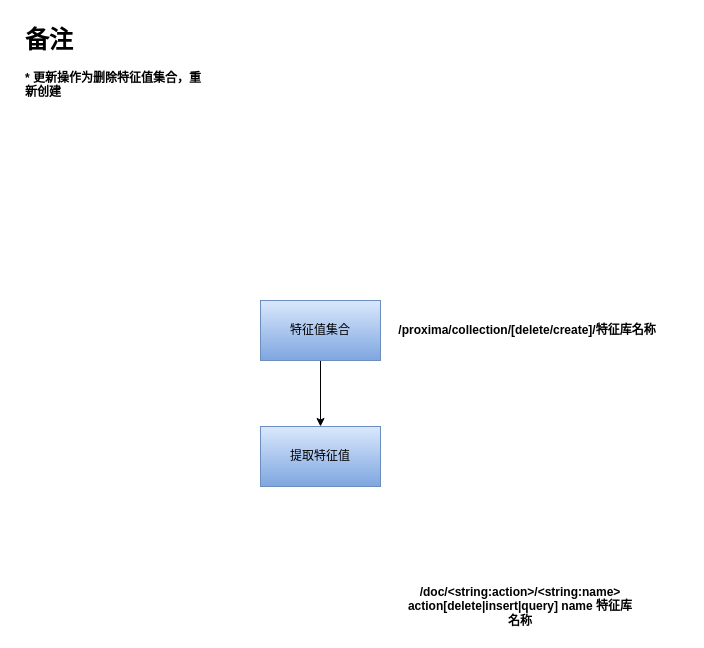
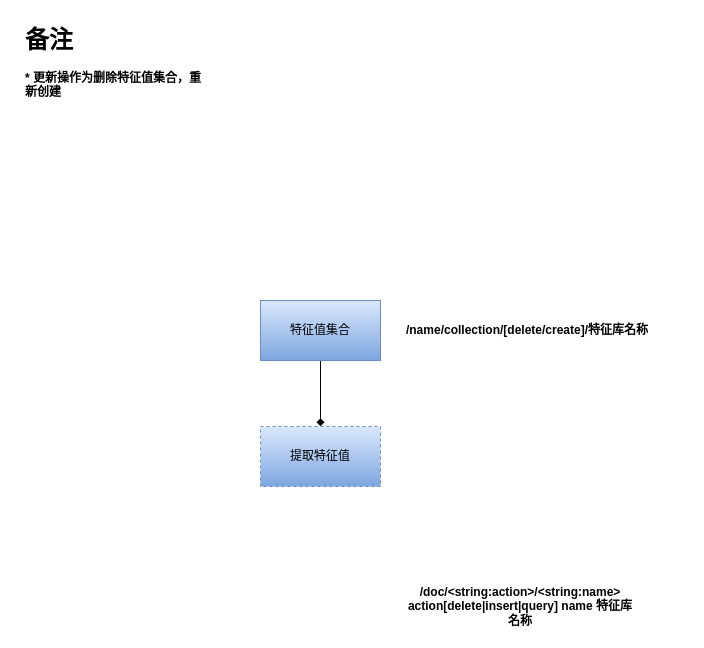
(528, 331) -> (528, 331)
(321, 418) -> (321, 418)
(321, 457) -> (321, 457)
